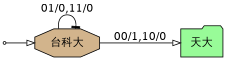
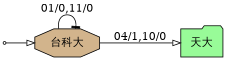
(140, 37) -> (140, 37)
